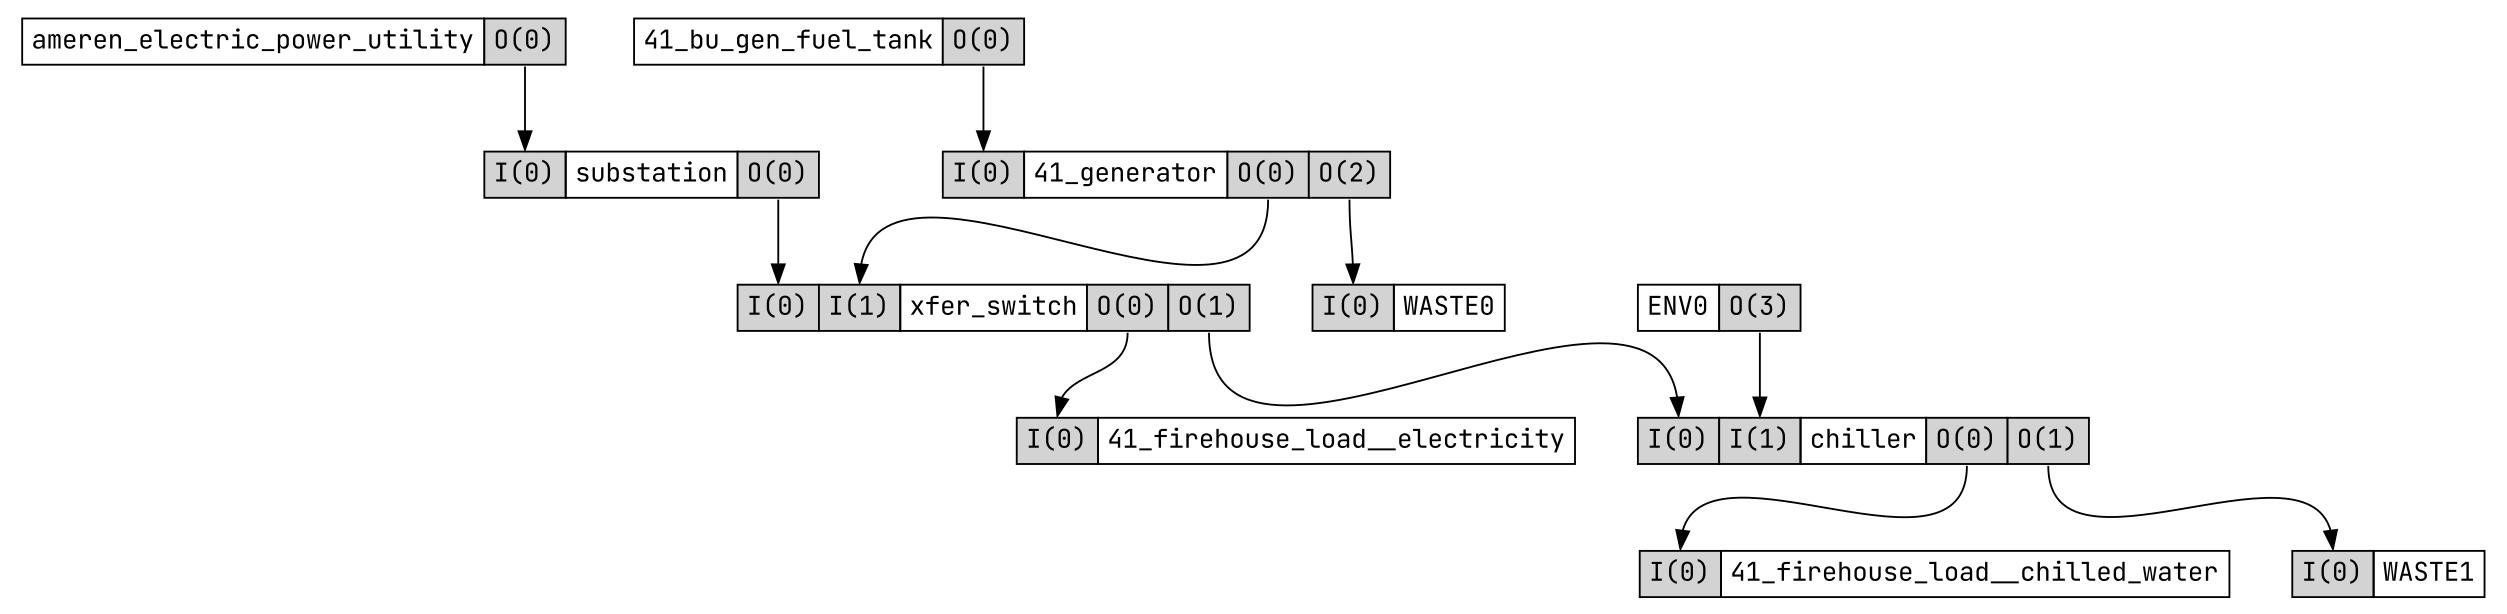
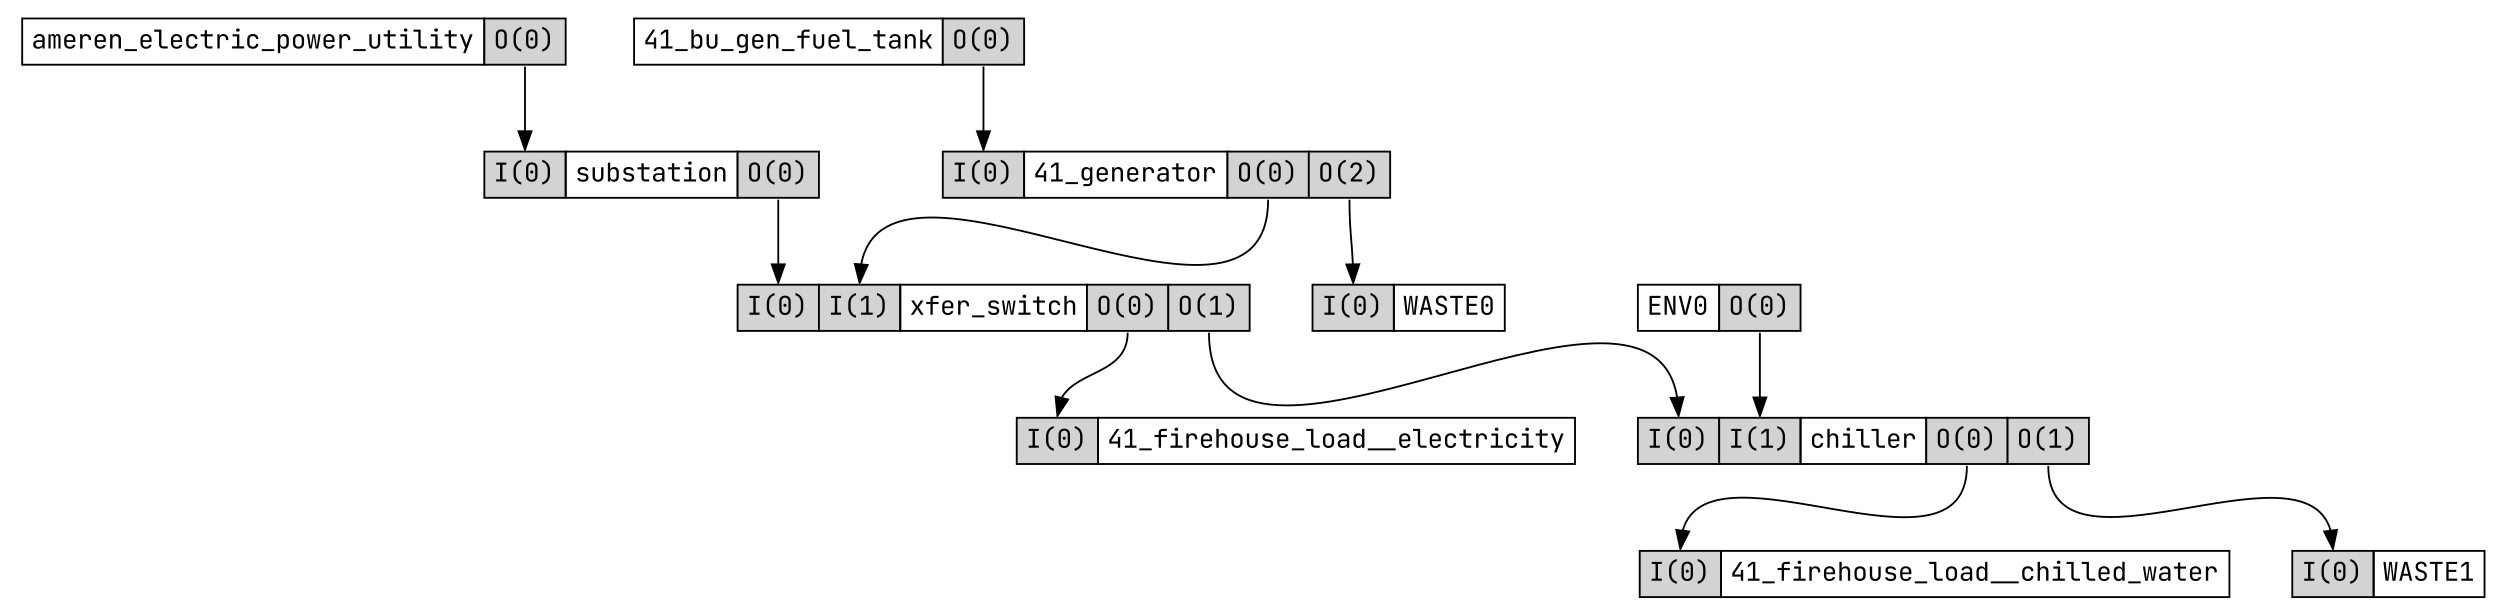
(1760, 307) -> (1760, 307)
